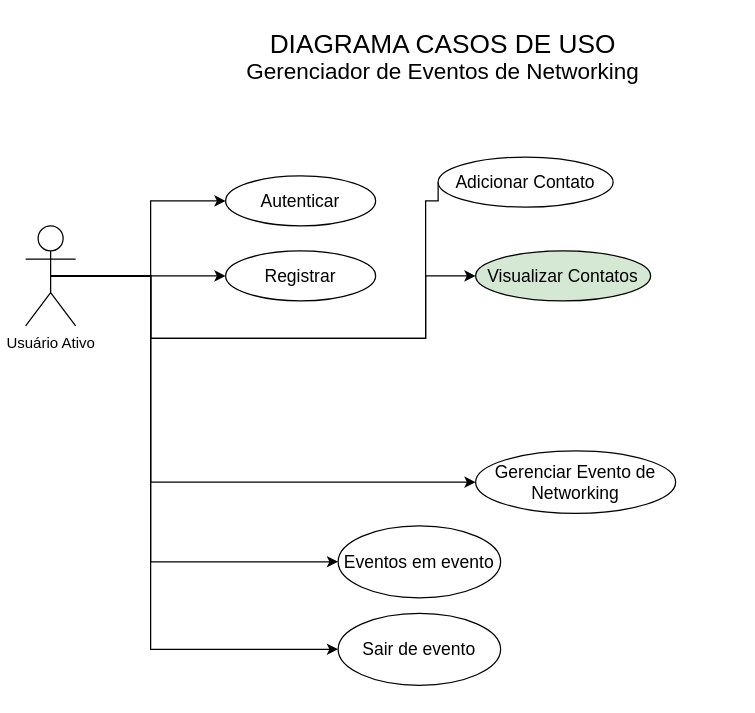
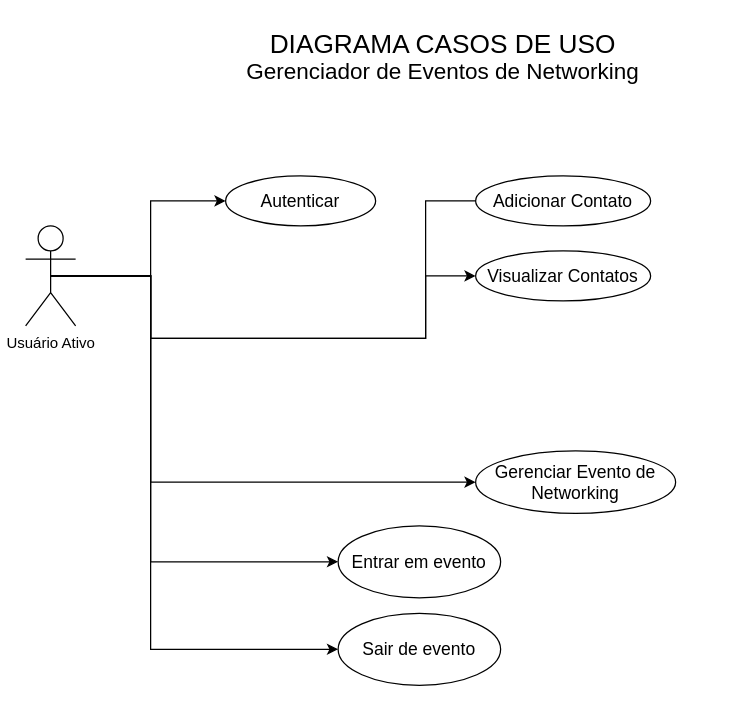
(526, 182) -> (563, 201)
(185, 276) -> none
(301, 276) -> none
(563, 276) -> (563, 276)
(419, 562) -> (419, 562)
